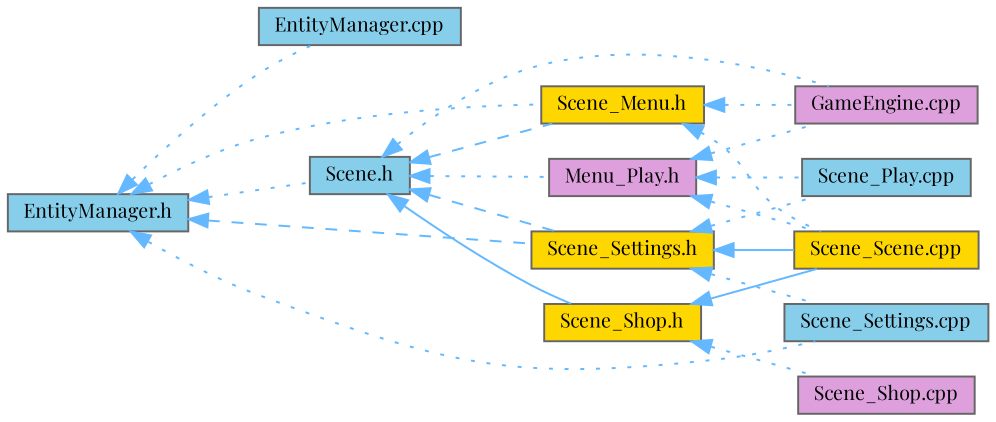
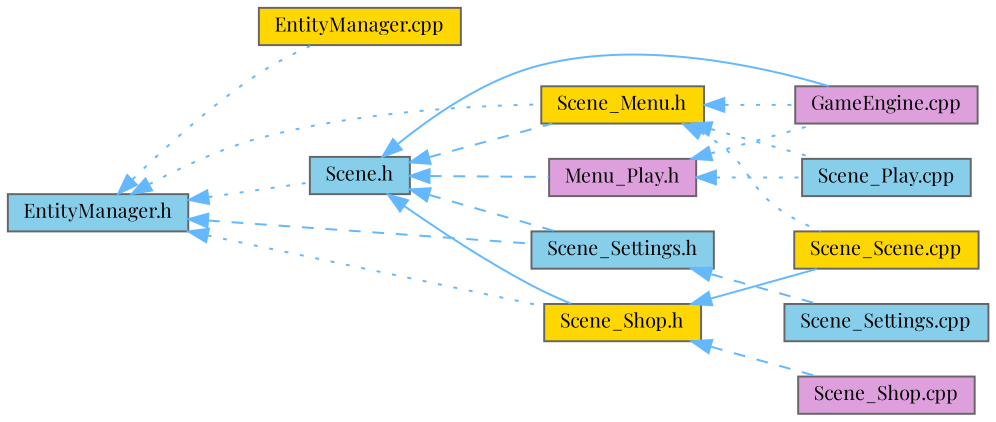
(360, 26) -> (360, 26)
(604, 56) -> (604, 56)
(489, 176) -> (489, 176)
(764, 211) -> (777, 148)
(764, 216) -> none
(623, 250) -> (623, 250)
(764, 250) -> none
(777, 293) -> (777, 293)
(472, 360) -> (376, 271)
(772, 364) -> (764, 362)
